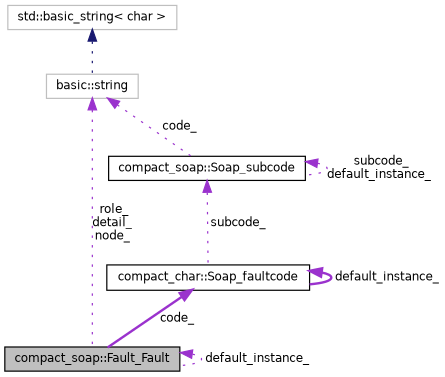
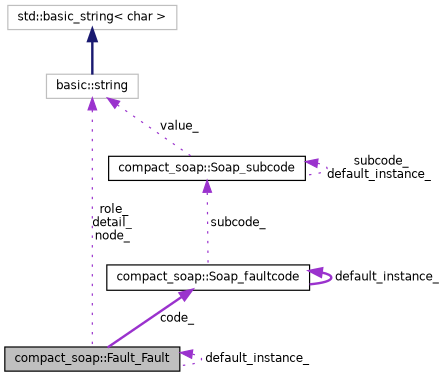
(92, 58) -> (92, 58)
(178, 127) -> (178, 127)
(208, 278) -> (208, 278)
